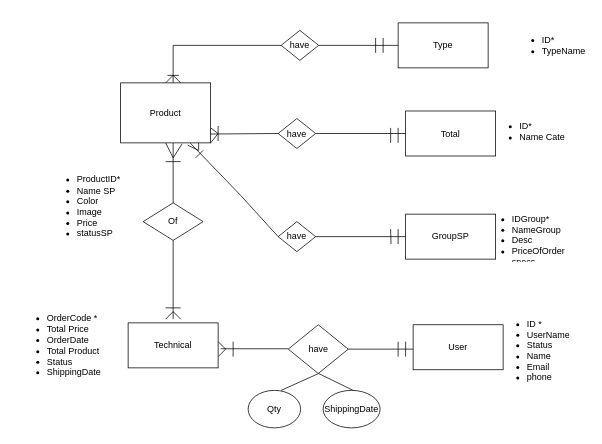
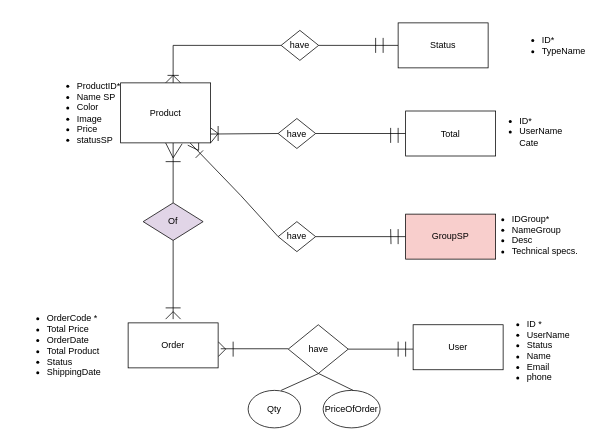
(443, 45) -> (443, 45)
(511, 132) -> (521, 132)
(83, 207) -> (83, 113)
(173, 222) -> (173, 222)
(526, 233) -> (518, 233)
(450, 237) -> (450, 237)
(173, 345) -> (173, 345)
(351, 409) -> (351, 409)
